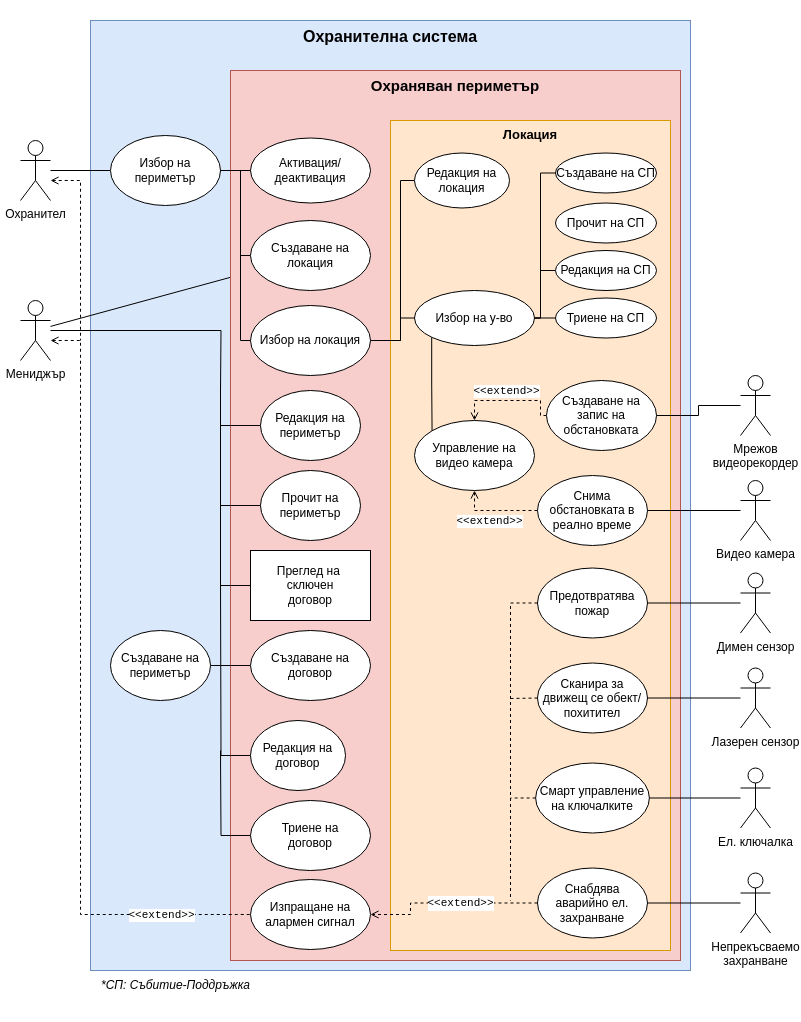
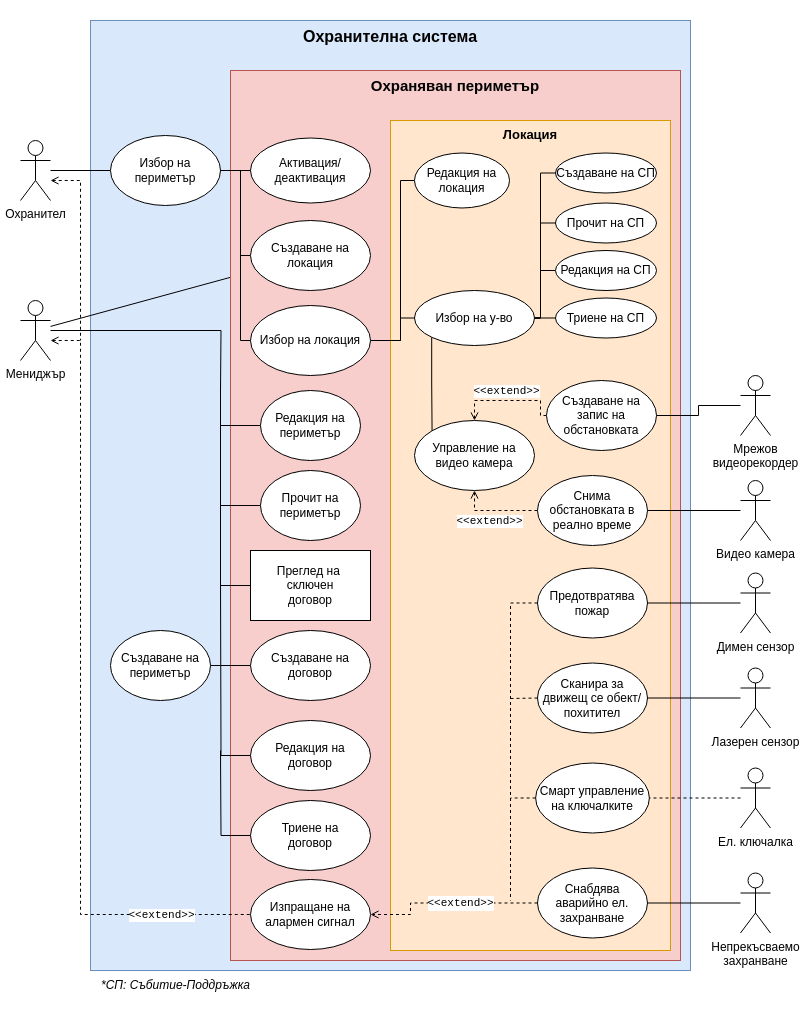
none -> (549, 223)
(298, 756) -> (311, 756)
(694, 798) -> (694, 798)
